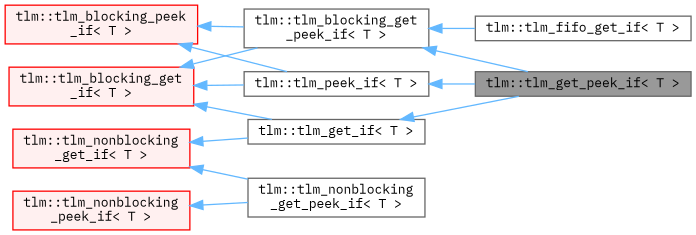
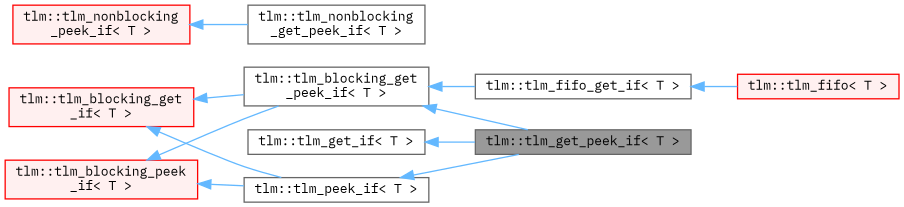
none -> (818, 87)
(239, 113) -> none
(101, 149) -> none
